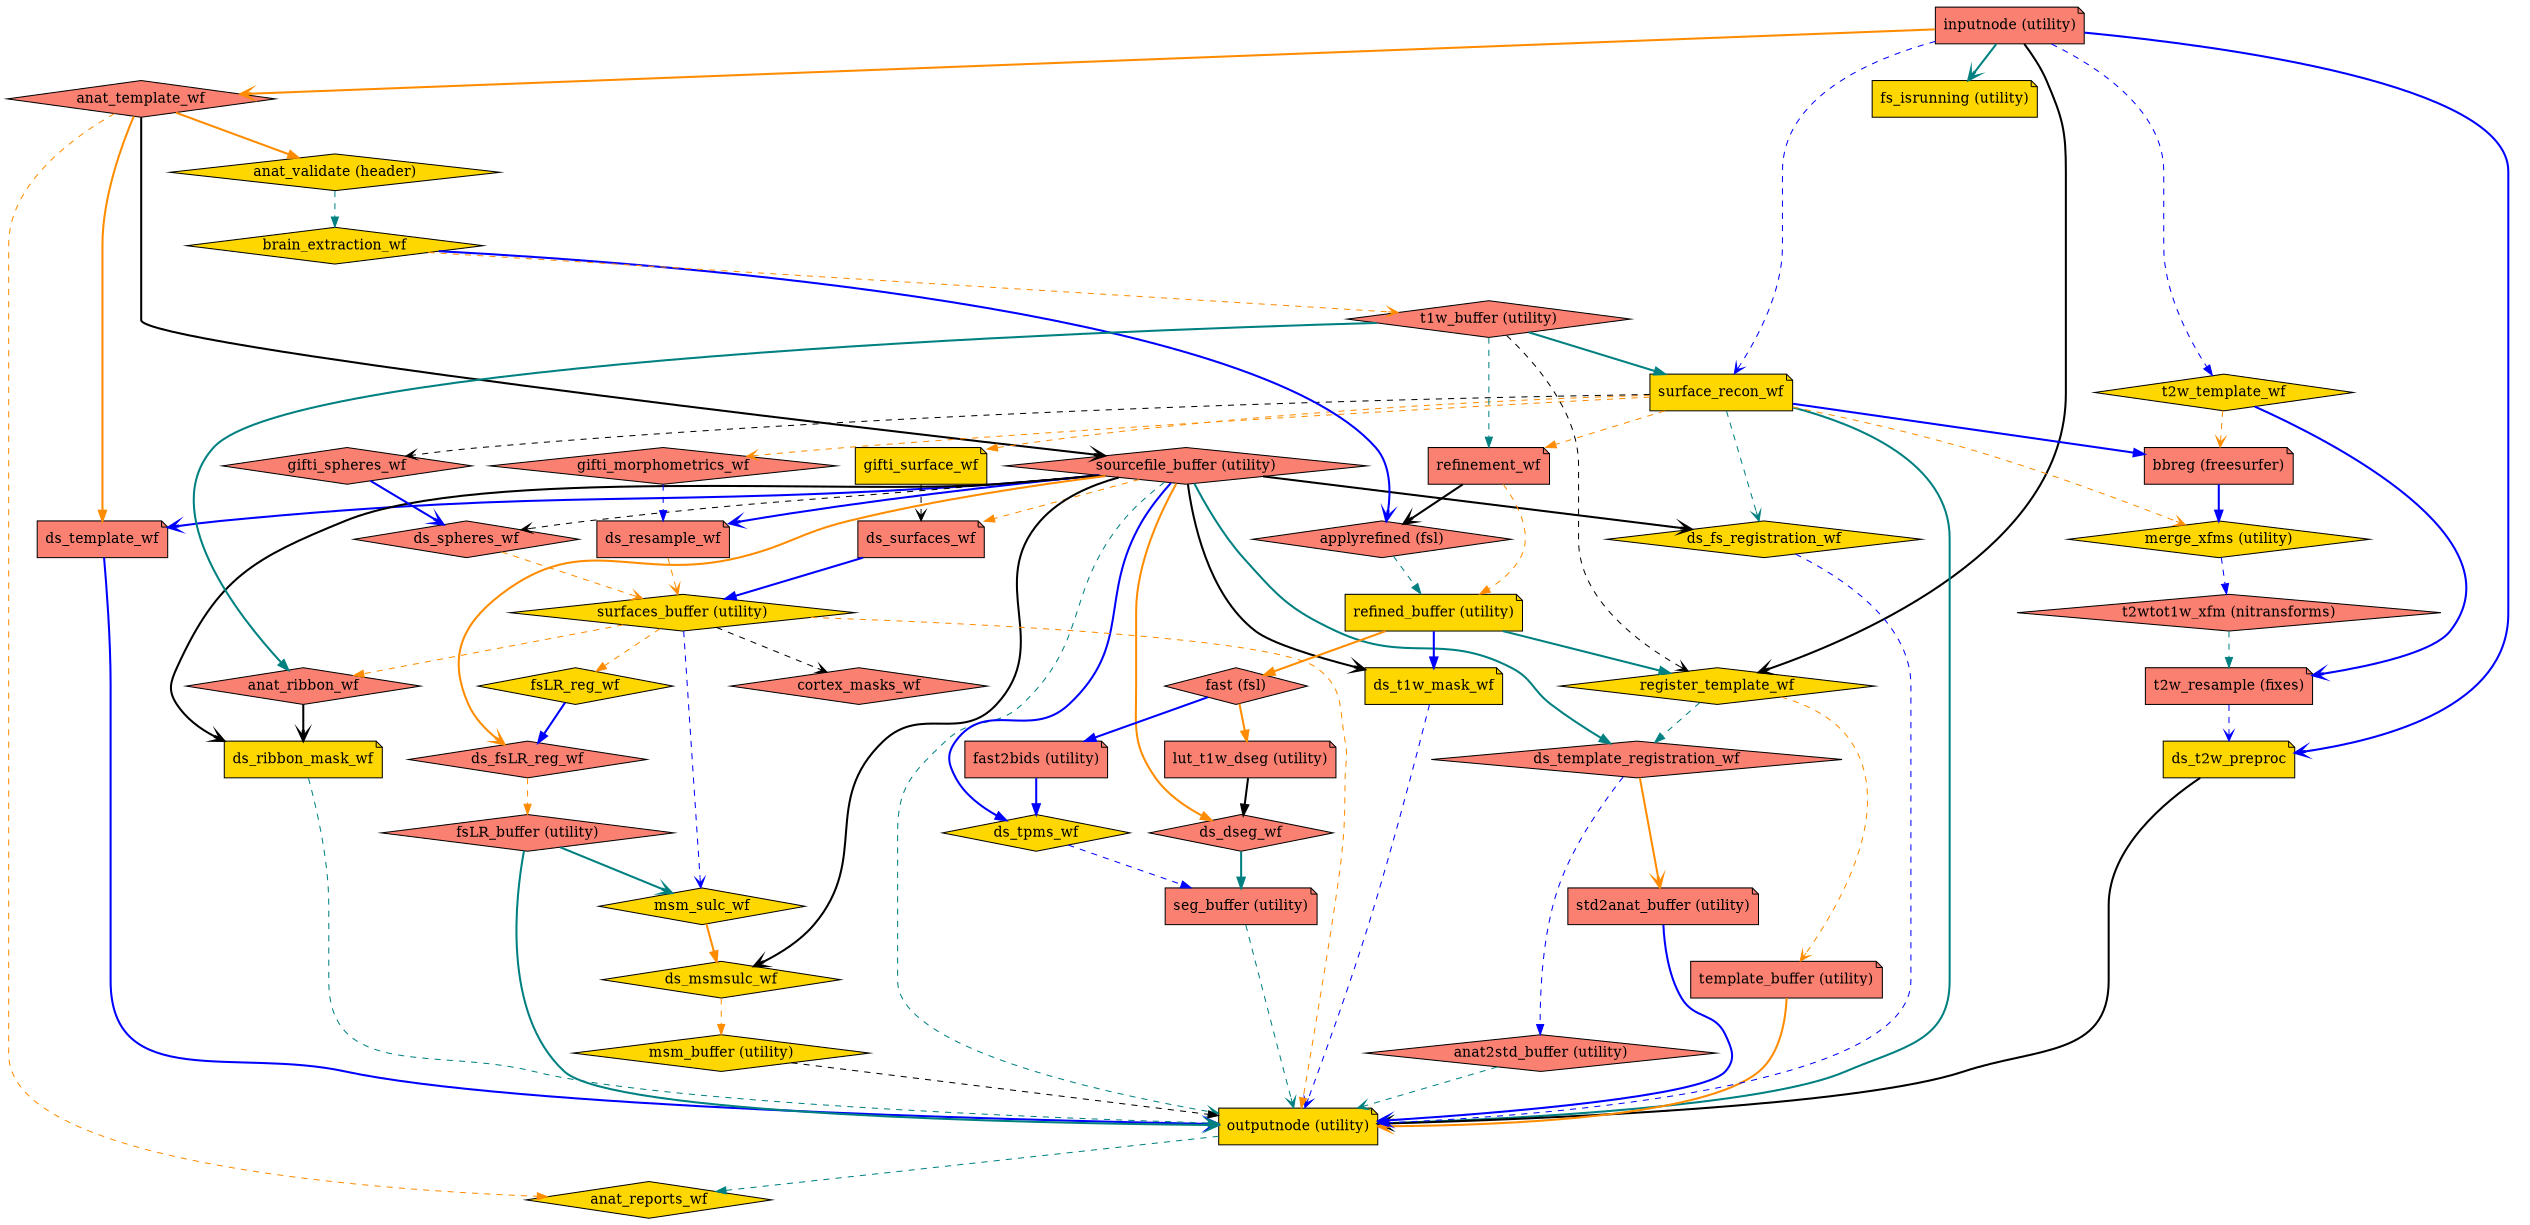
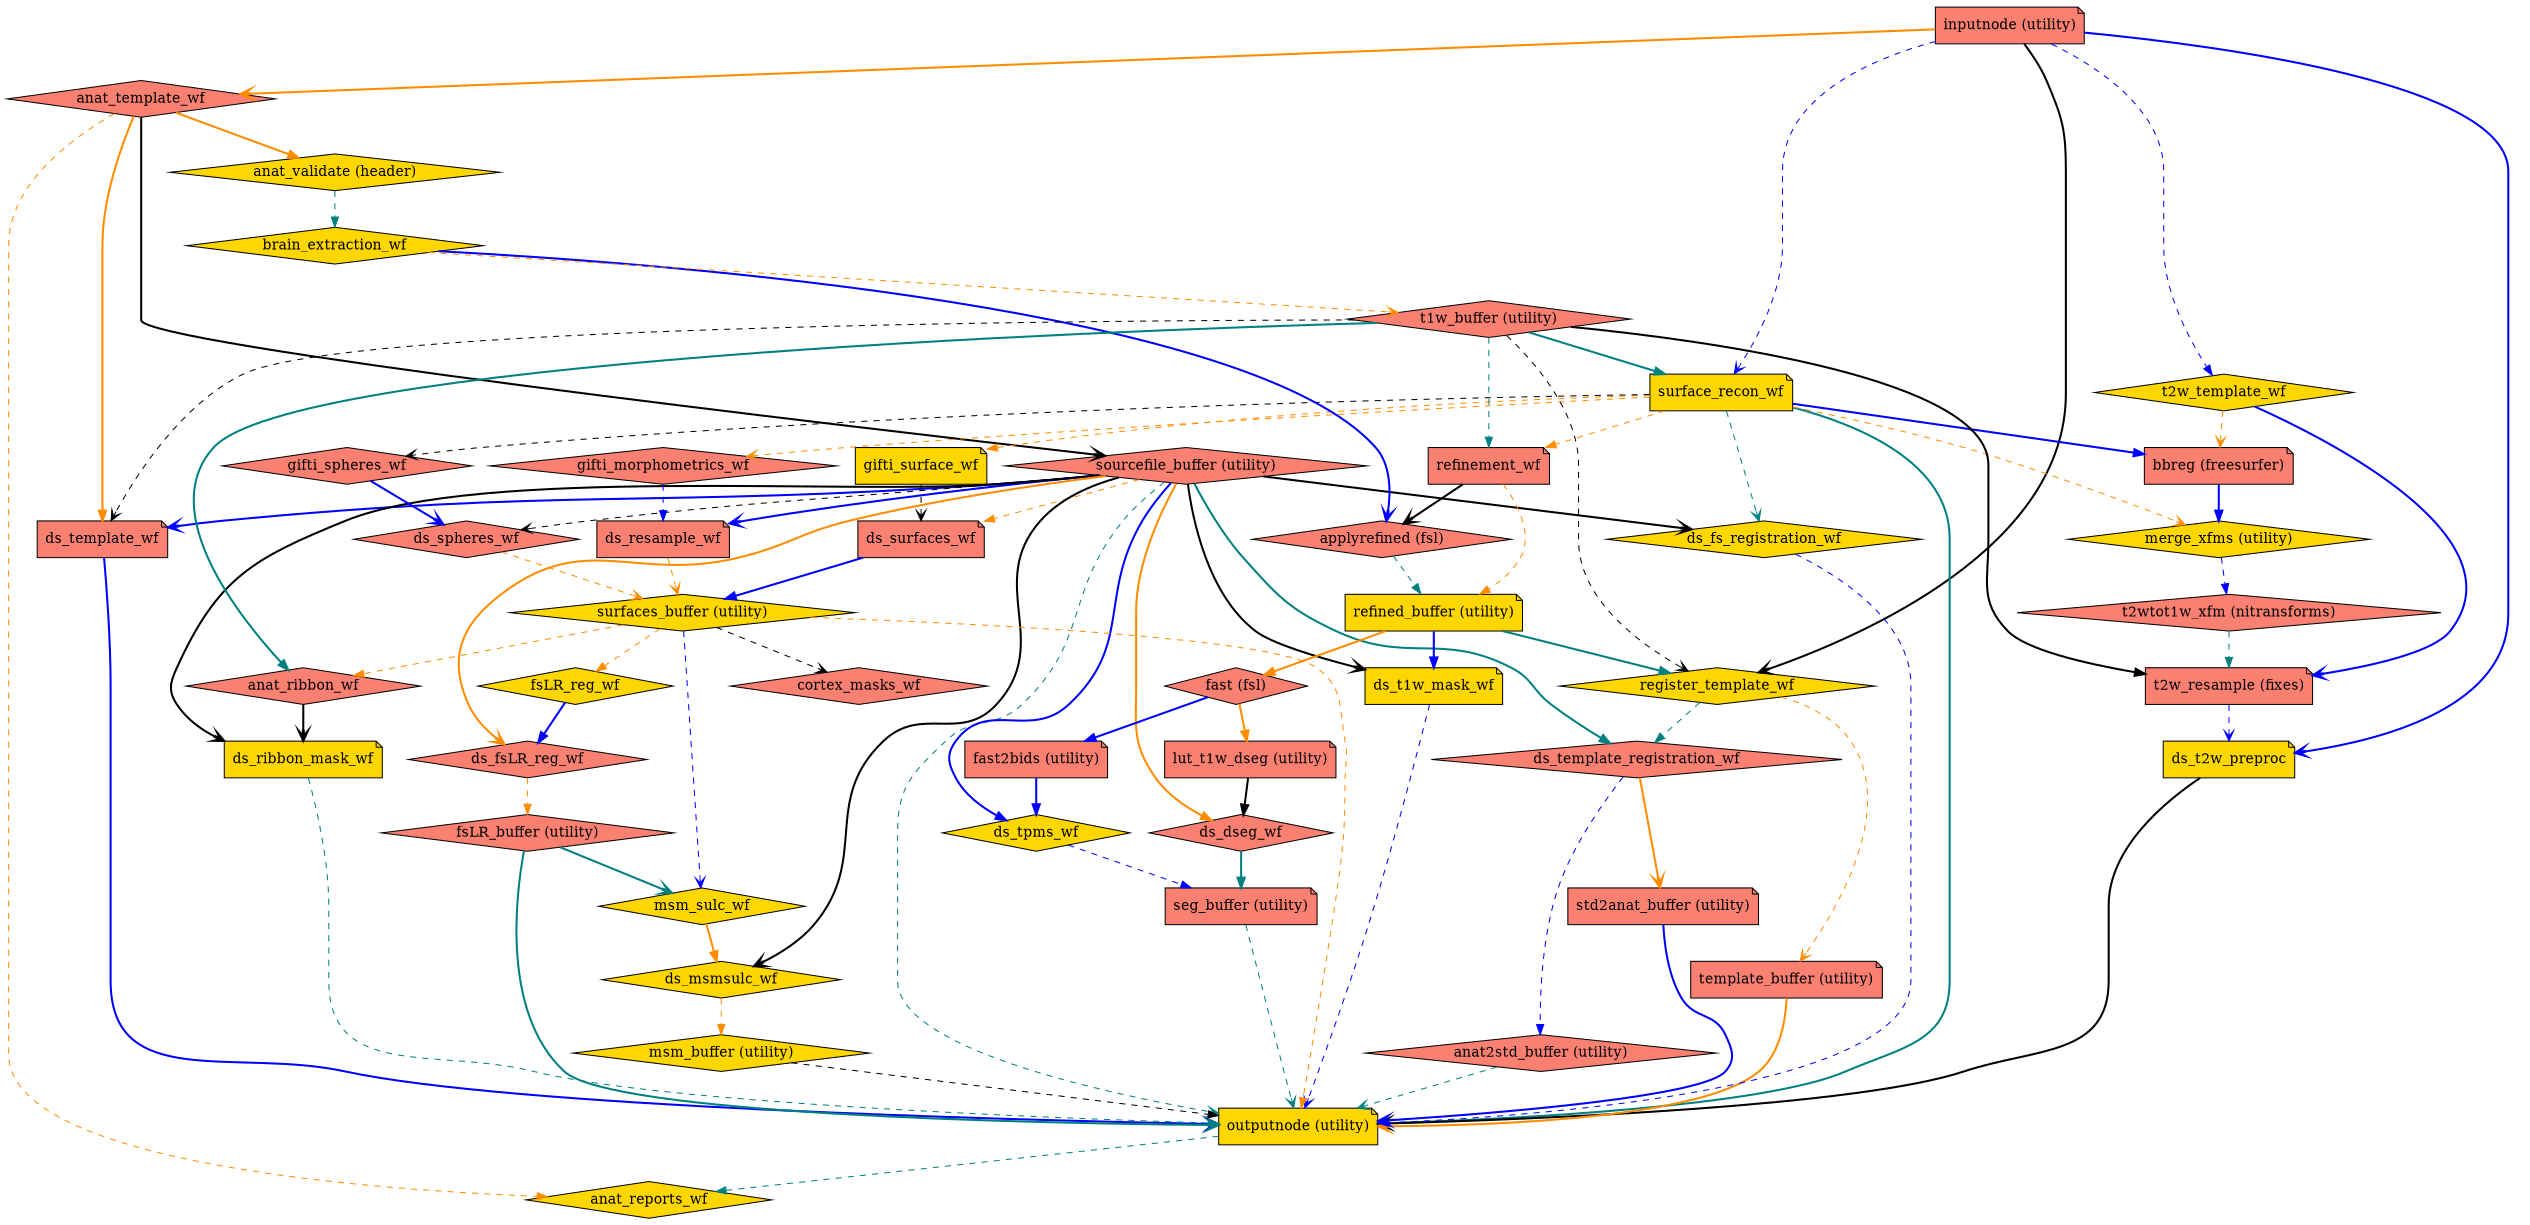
(1955, 99) -> none
none -> (702, 330)
none -> (1942, 409)
